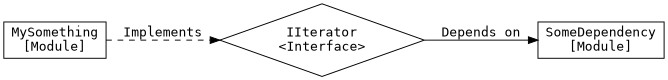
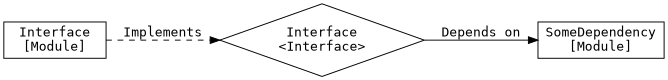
(55, 40) -> (55, 40)
(322, 40) -> (322, 40)
